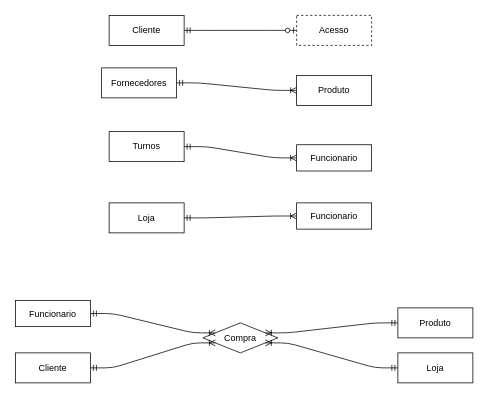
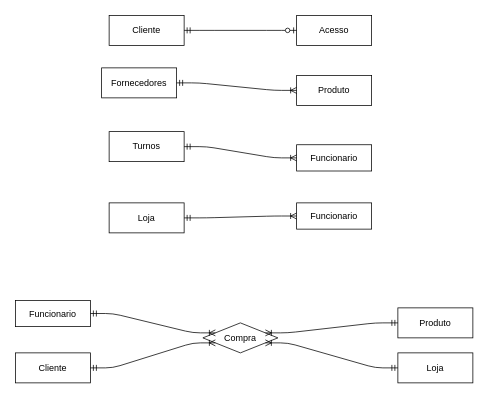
(334, 30) -> (334, 30)
